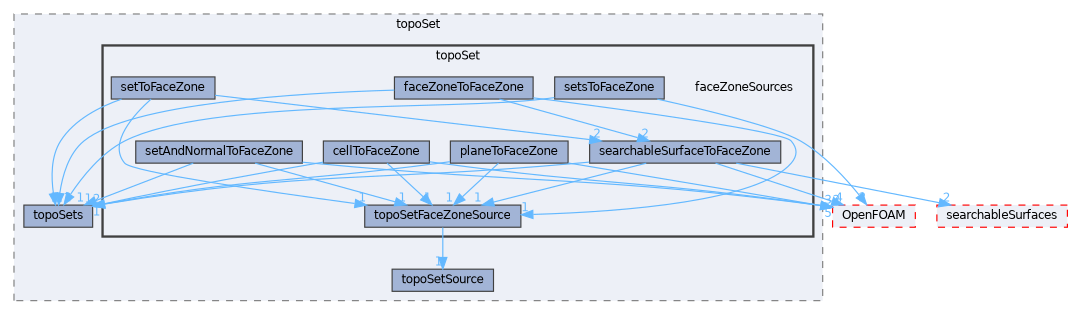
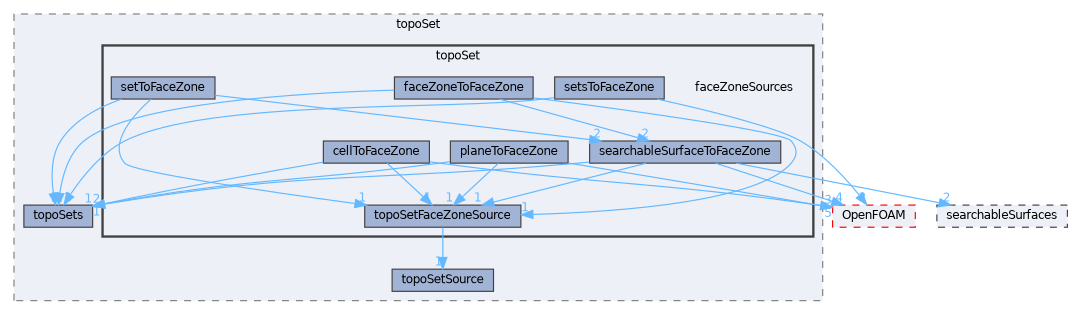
(219, 152) -> none
(1002, 216) -> (1002, 216)
